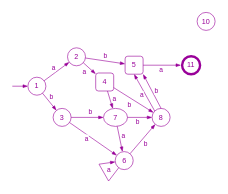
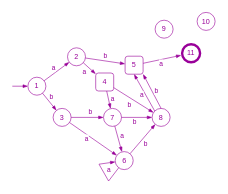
none -> (164, 29)
(191, 65) -> (191, 53)
(116, 117) -> (113, 117)
